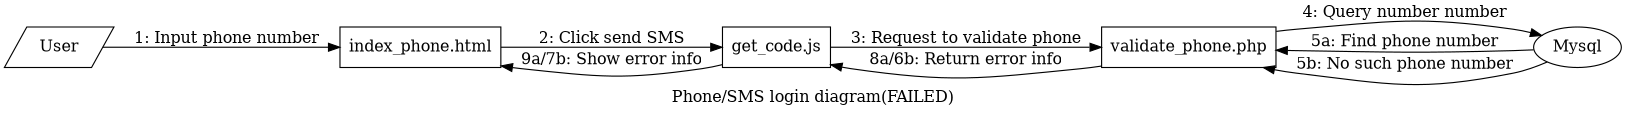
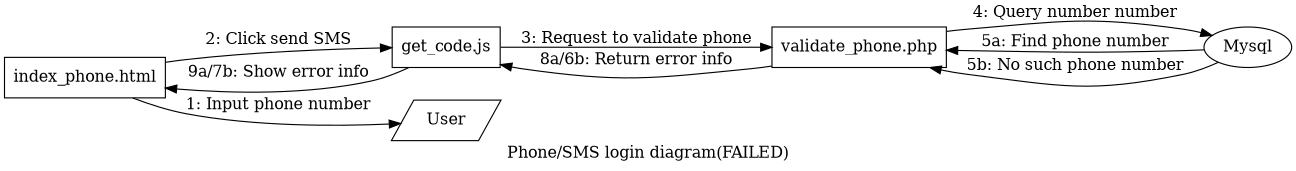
(216, 47) -> (259, 123)
